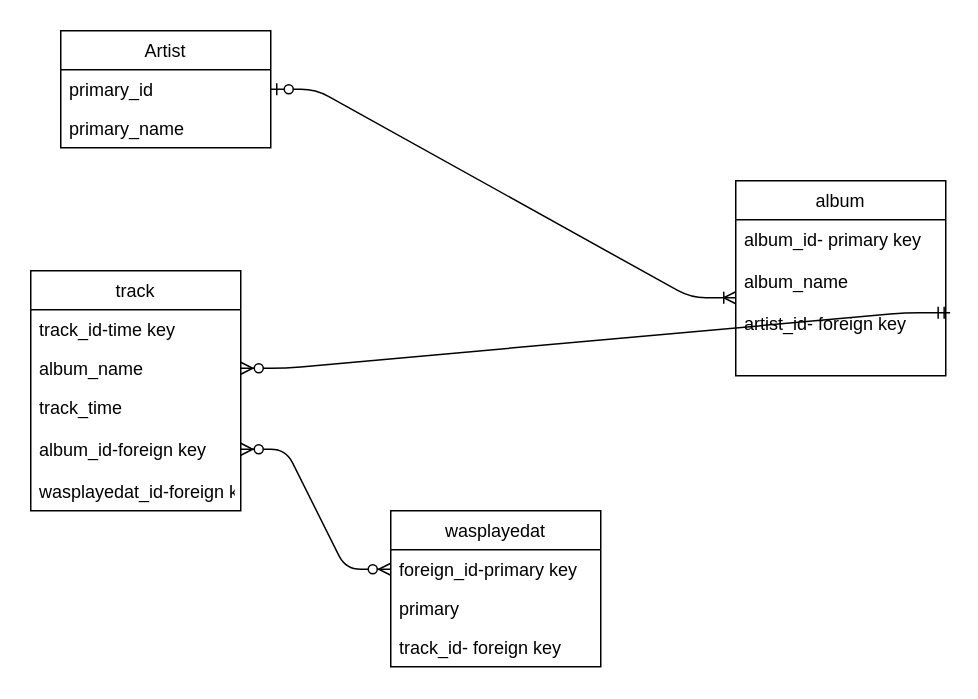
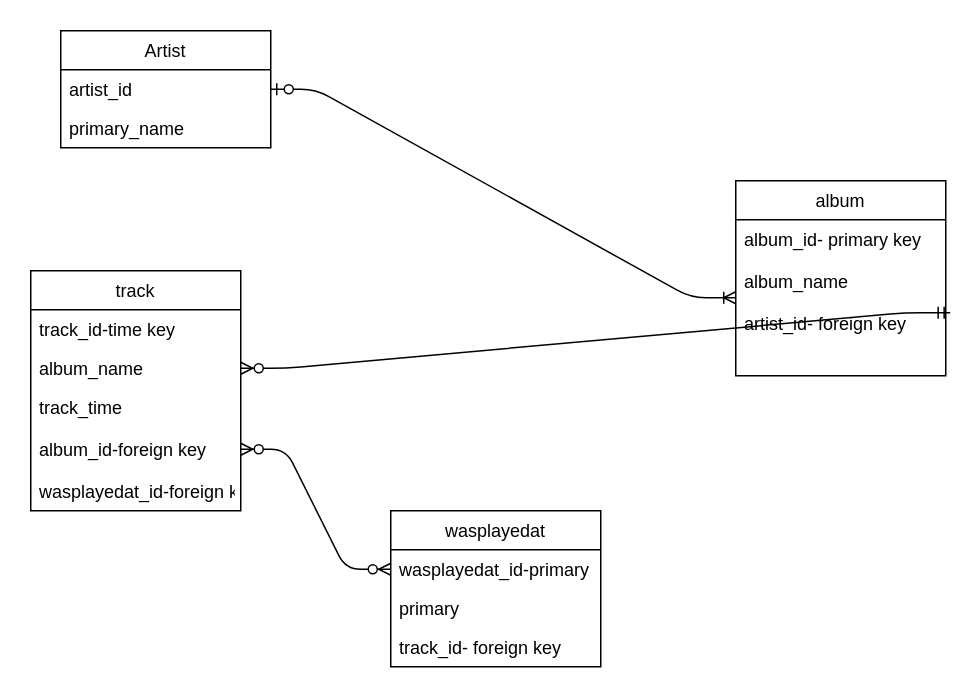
(115, 90) -> (110, 90)
(501, 570) -> (521, 570)
